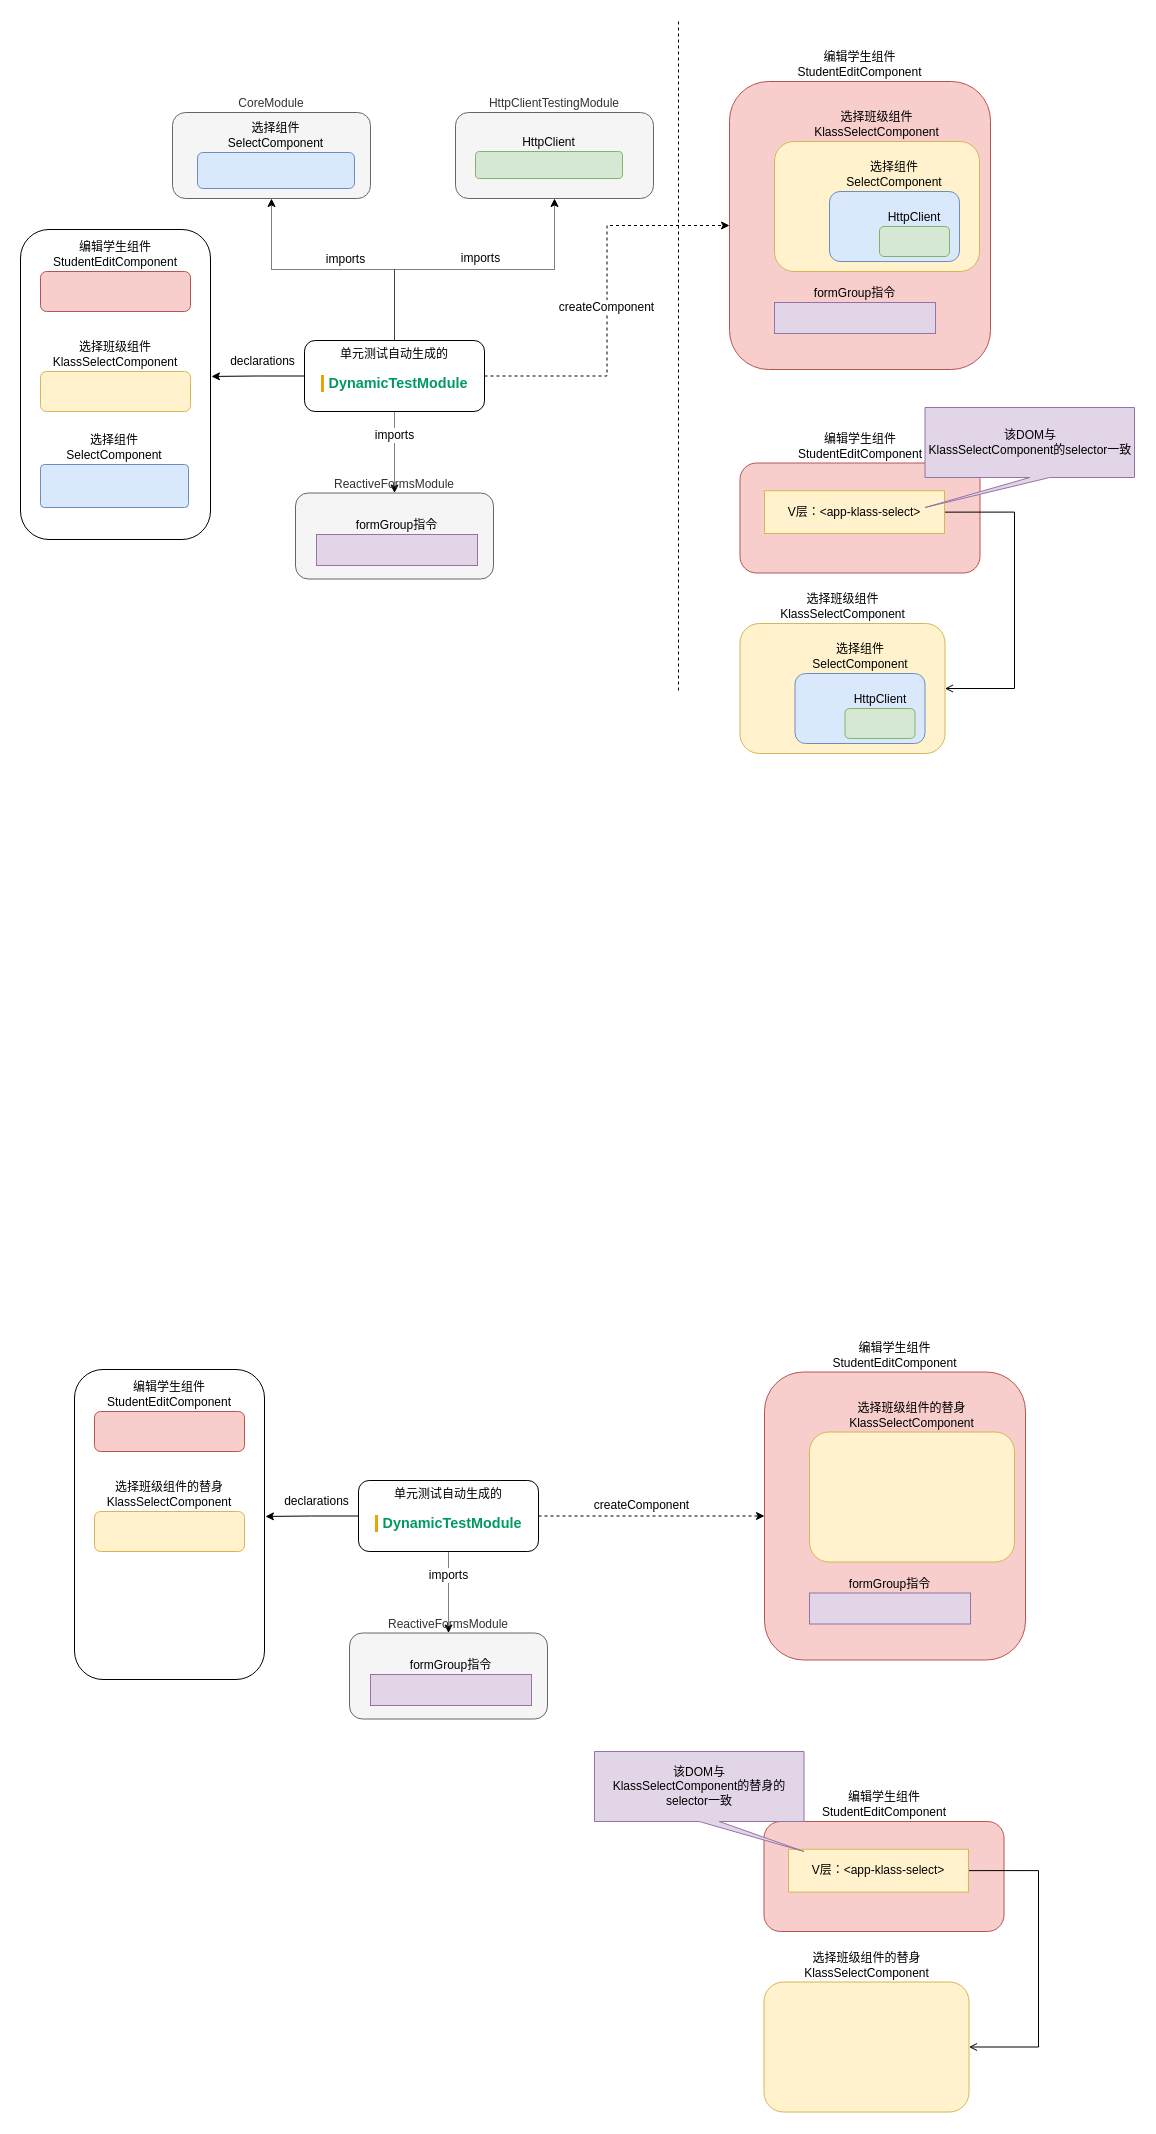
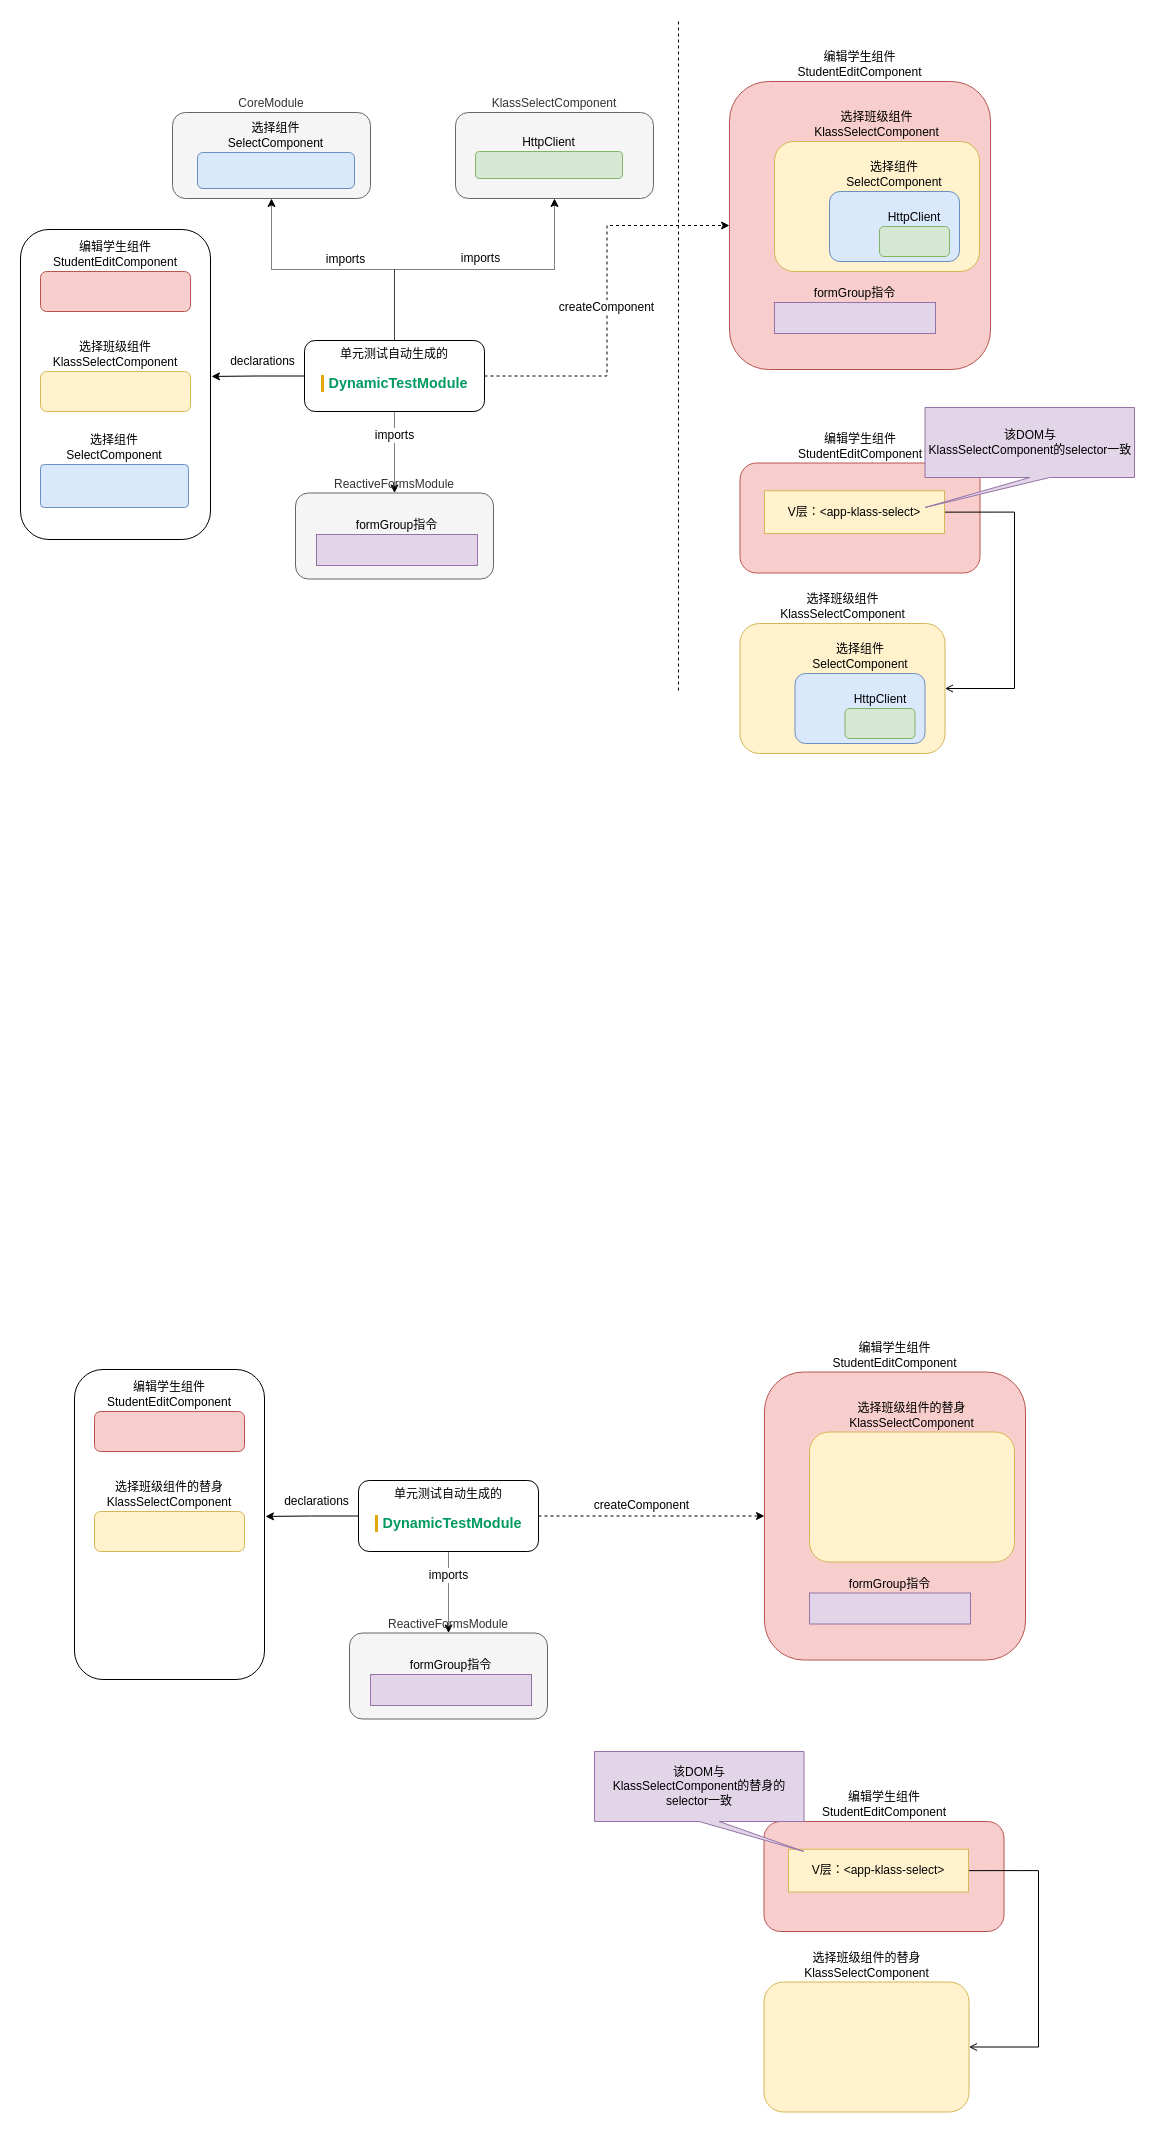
(555, 102) -> (555, 102)
